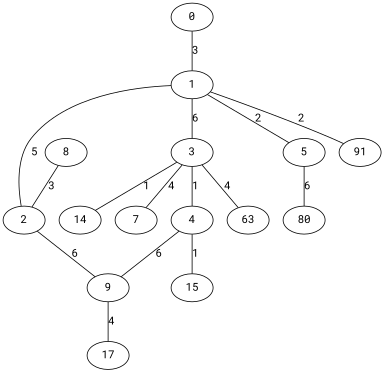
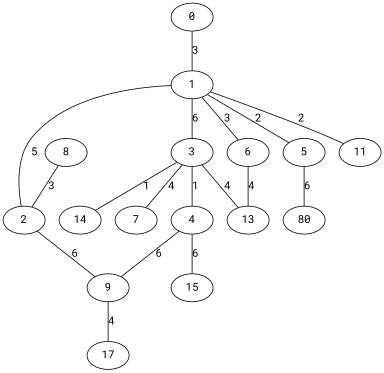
none -> (248, 152)
(360, 152) -> (360, 152)
(248, 220) -> (248, 220)
(196, 254) -> (196, 254)
